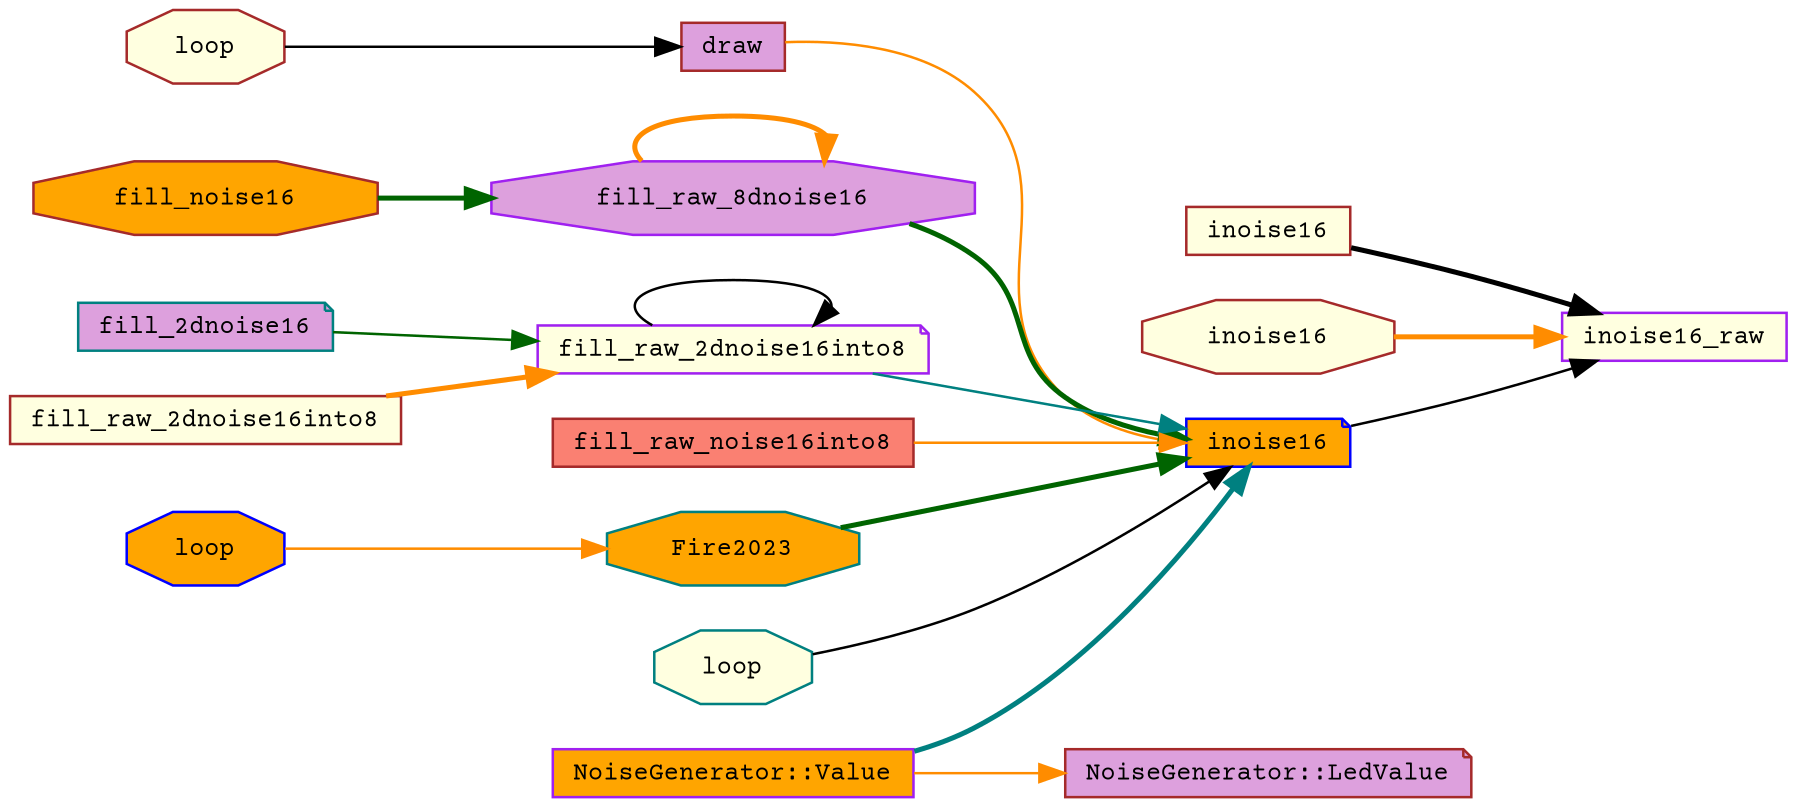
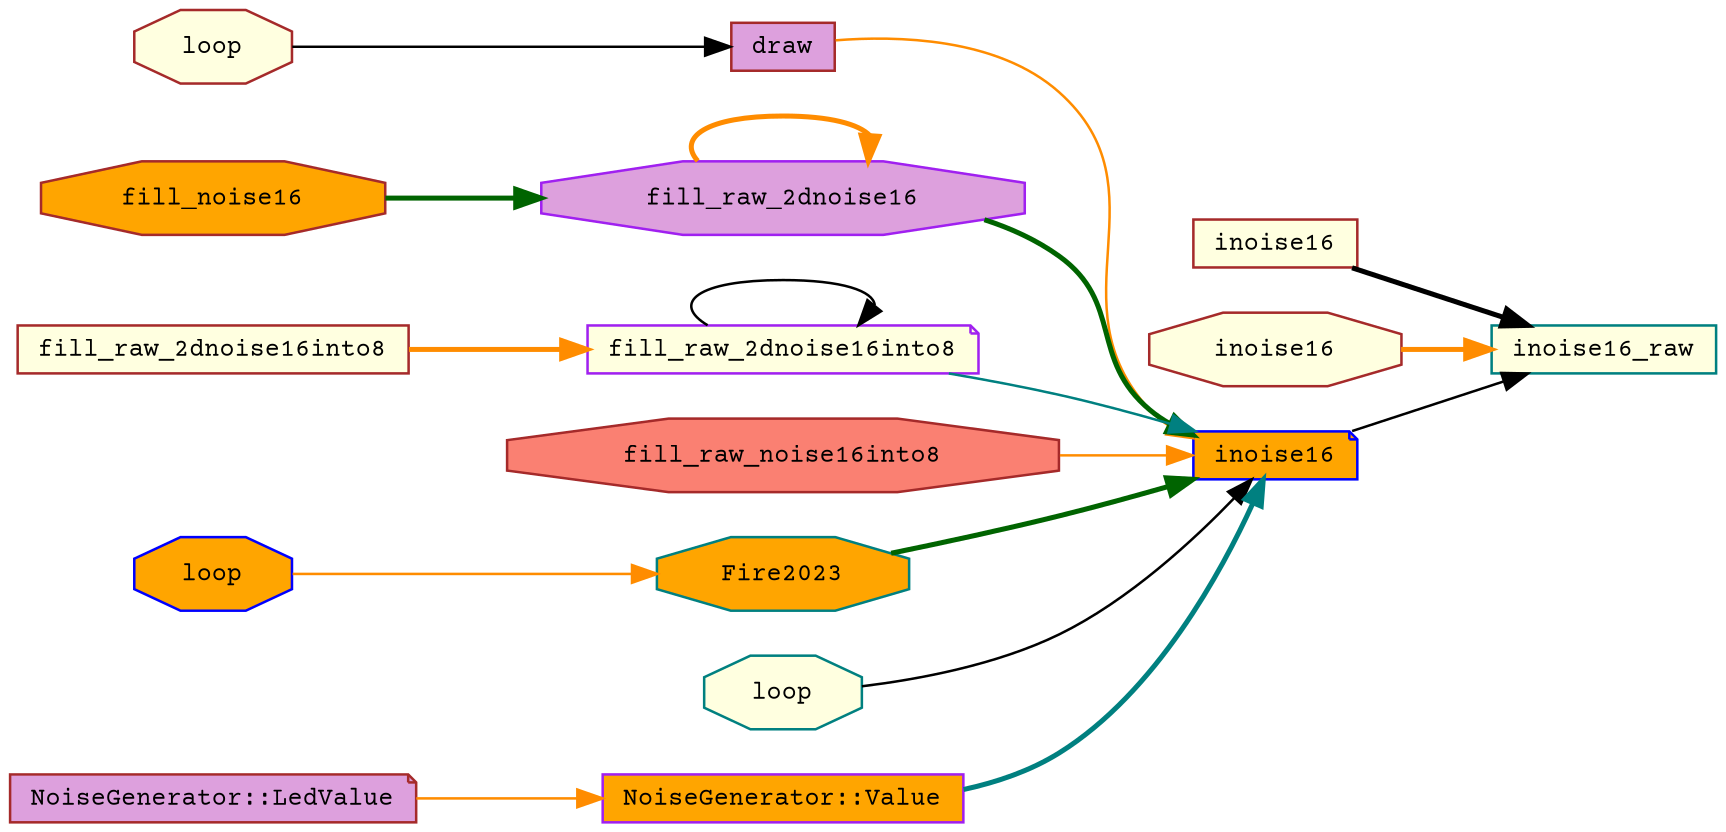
(733, 198) -> (783, 198)
(206, 327) -> none
(1674, 337) -> (1604, 349)
(733, 443) -> (783, 455)
(976, 773) -> (497, 798)
